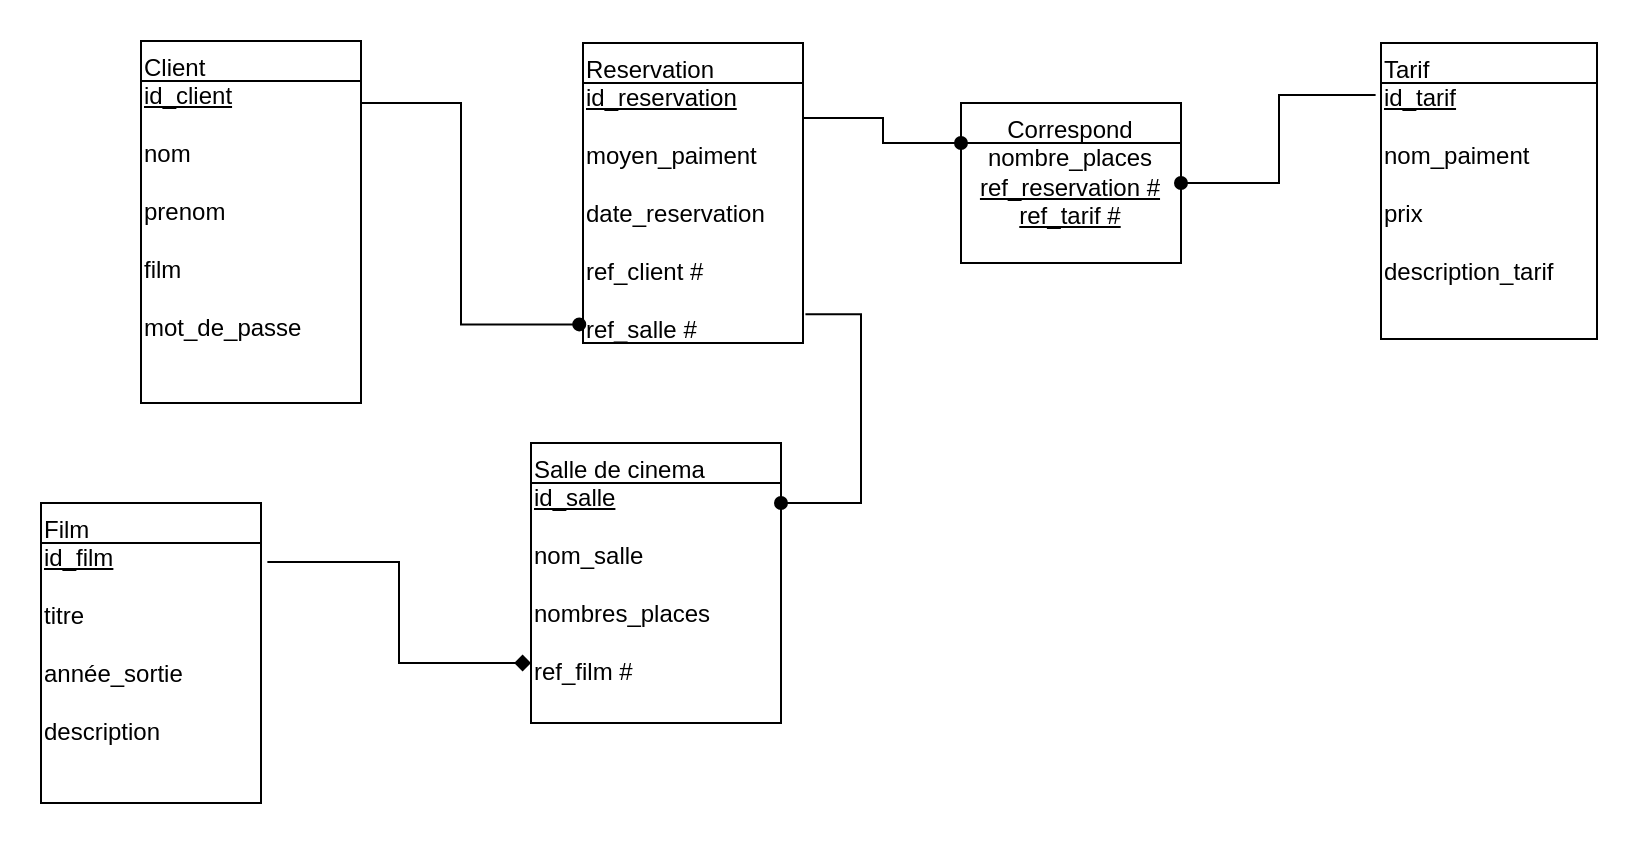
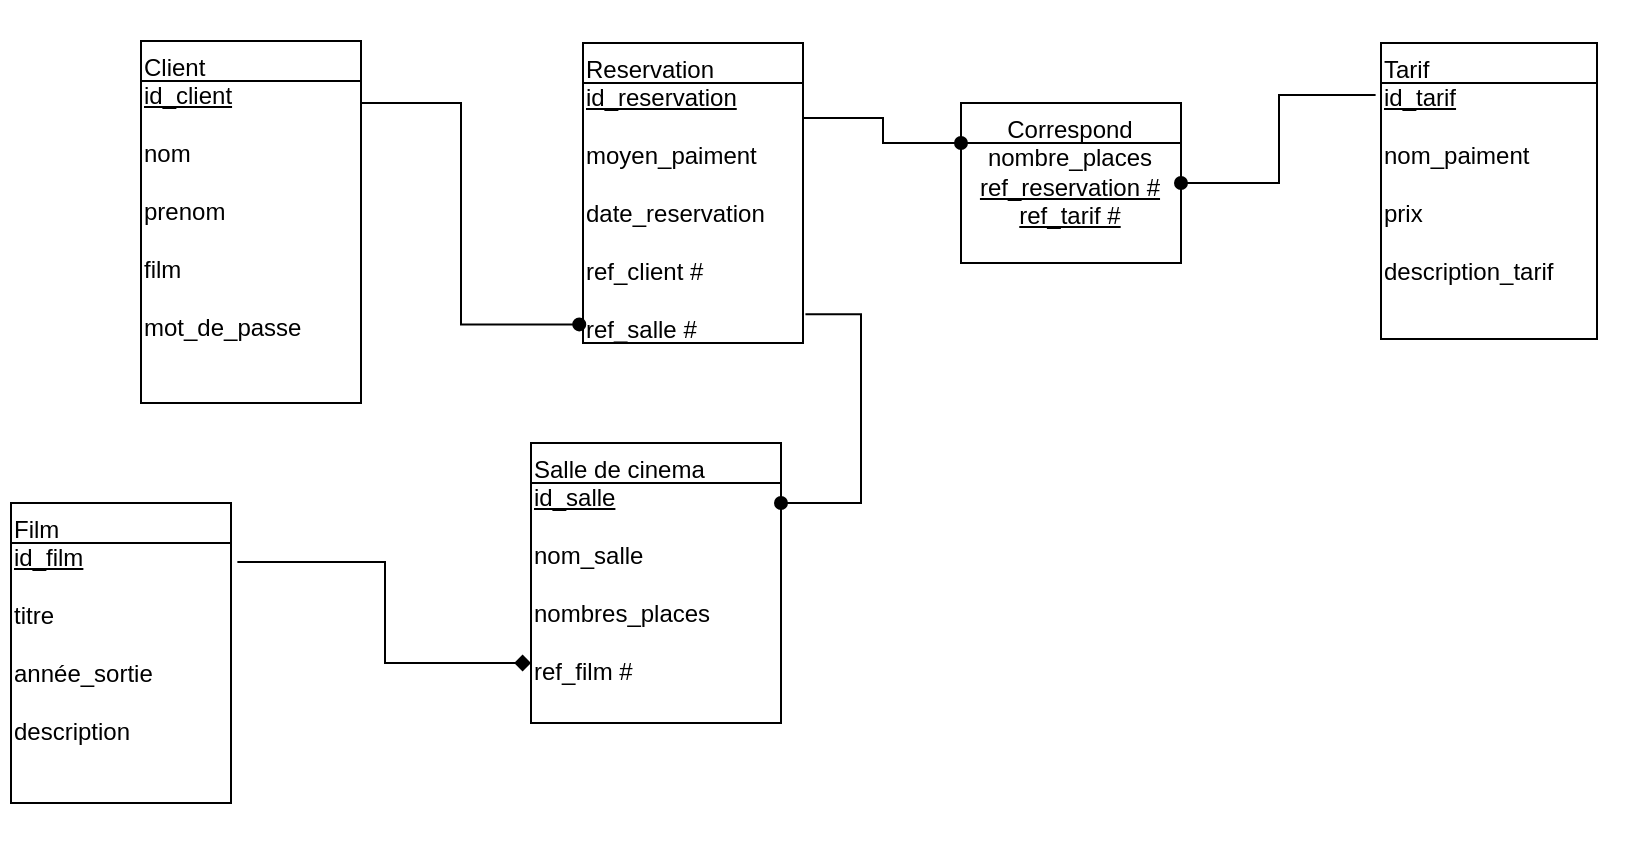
(151, 653) -> (121, 653)
